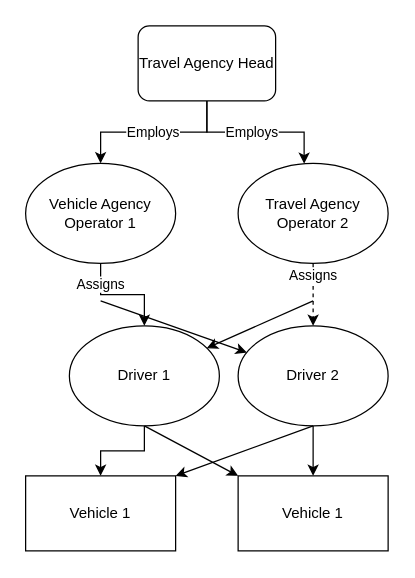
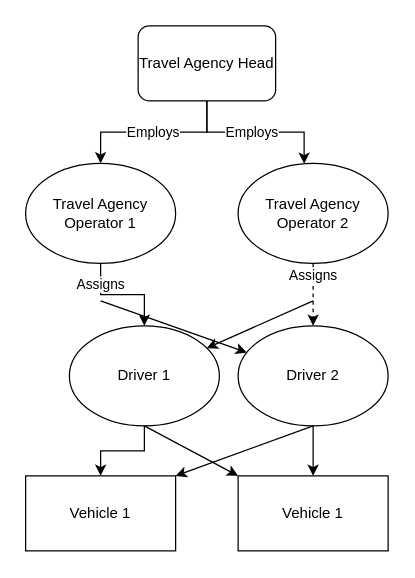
(101, 213) -> (101, 213)
